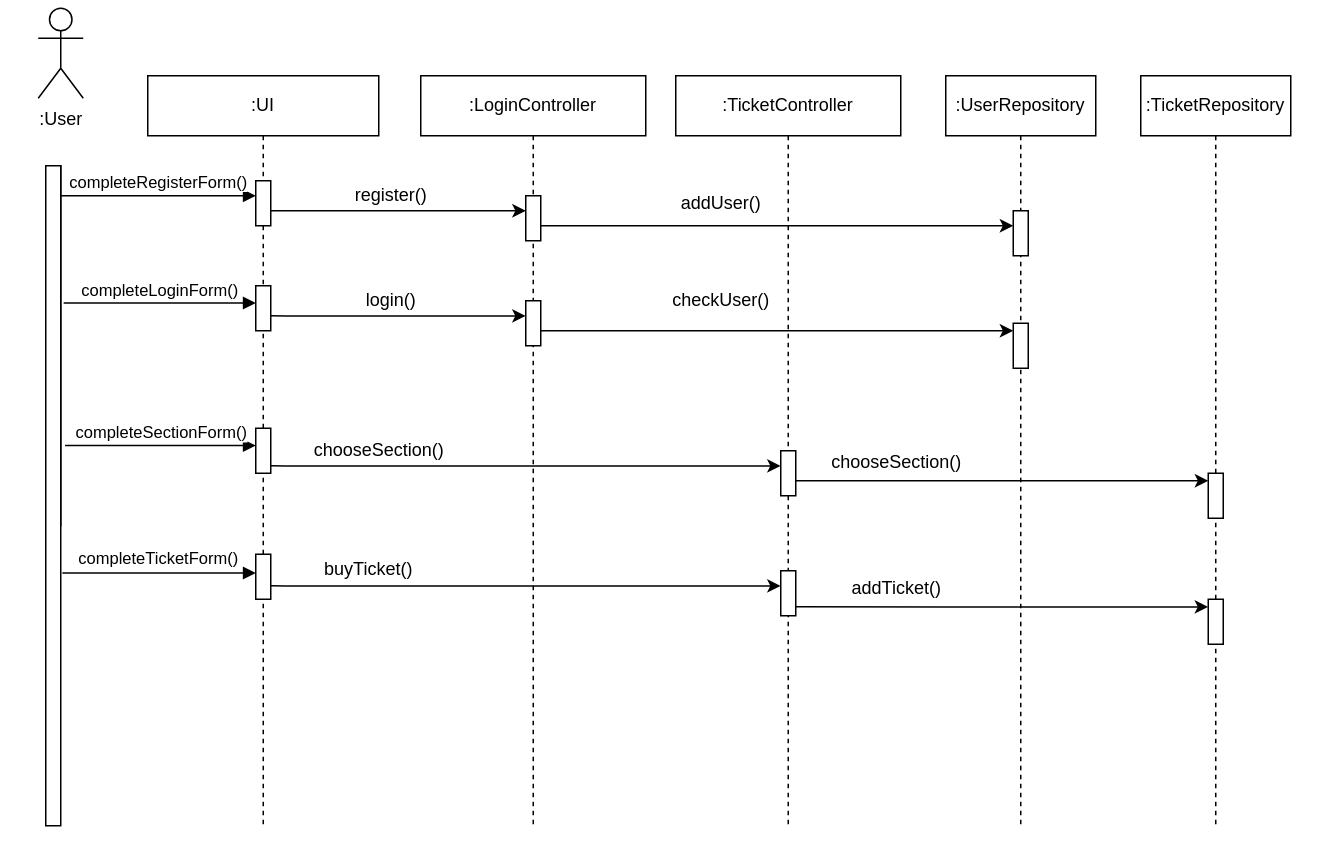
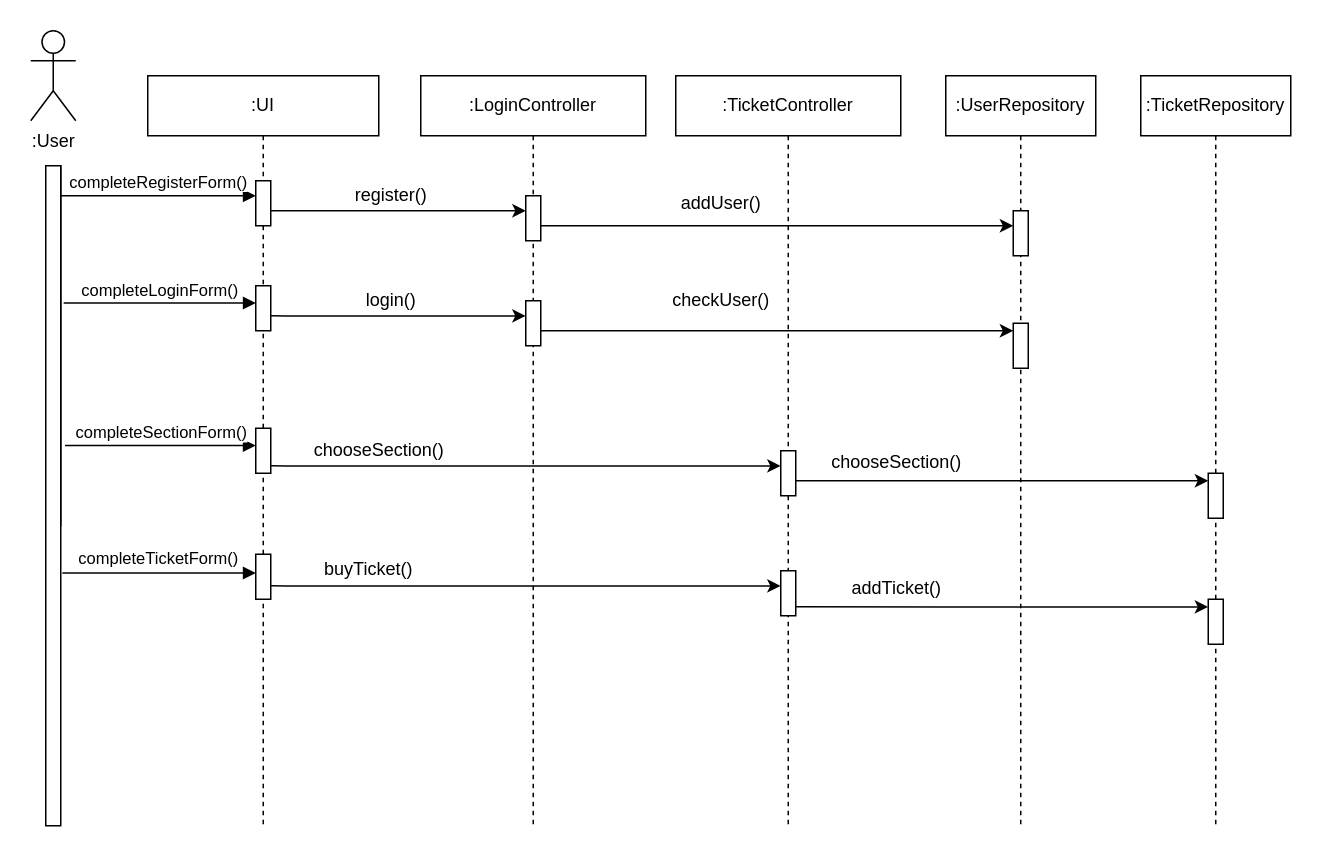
(61, 53) -> (53, 76)
